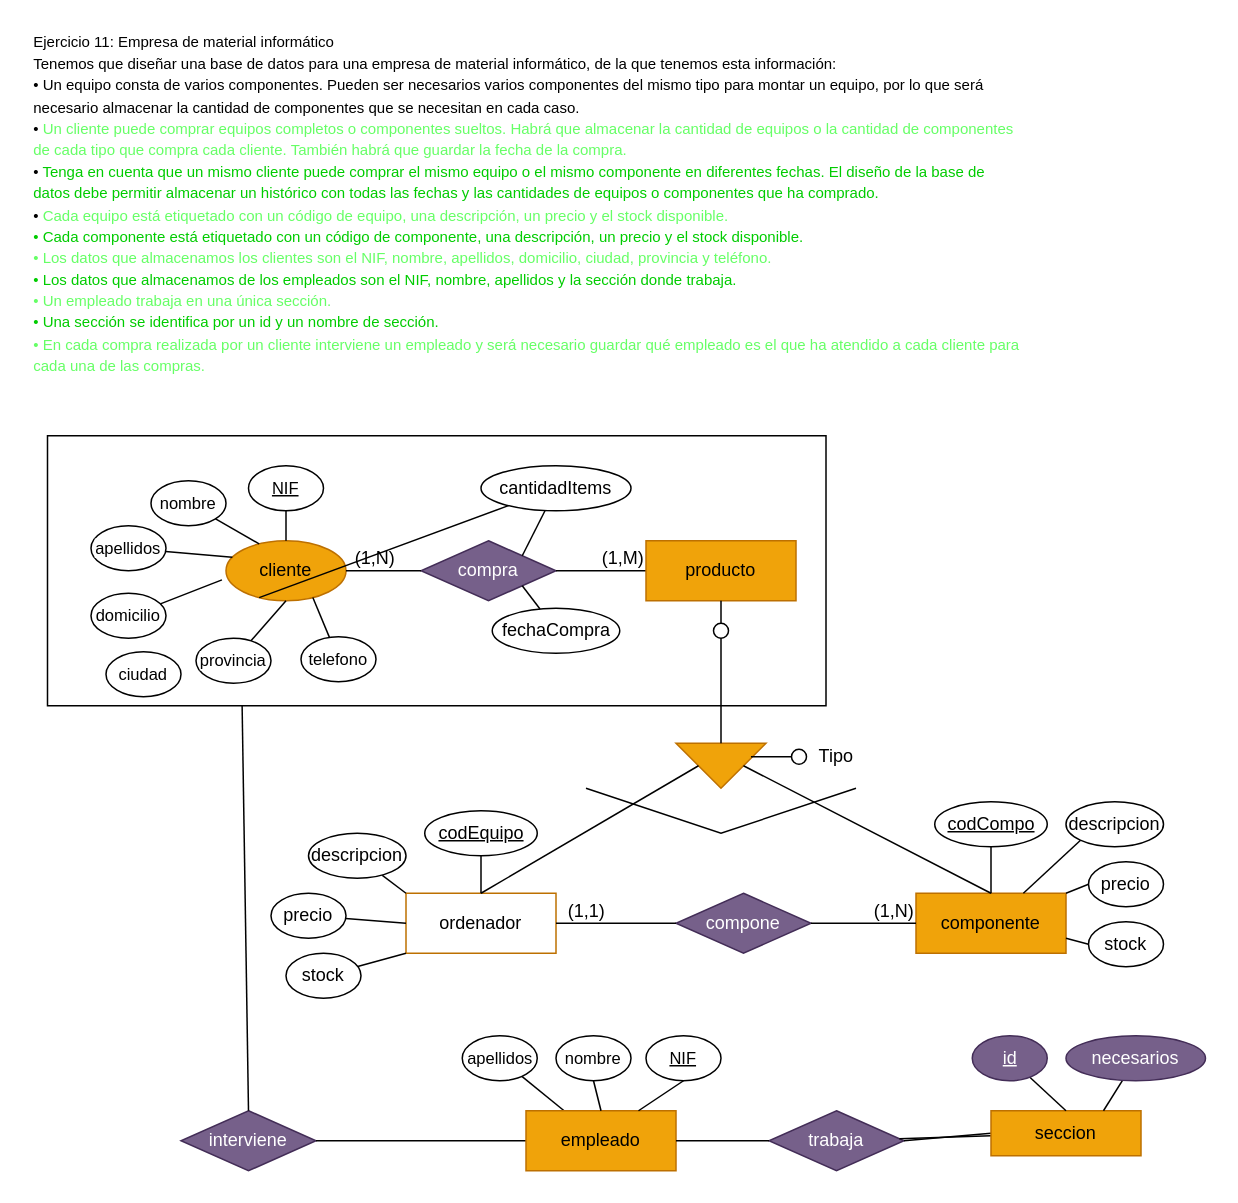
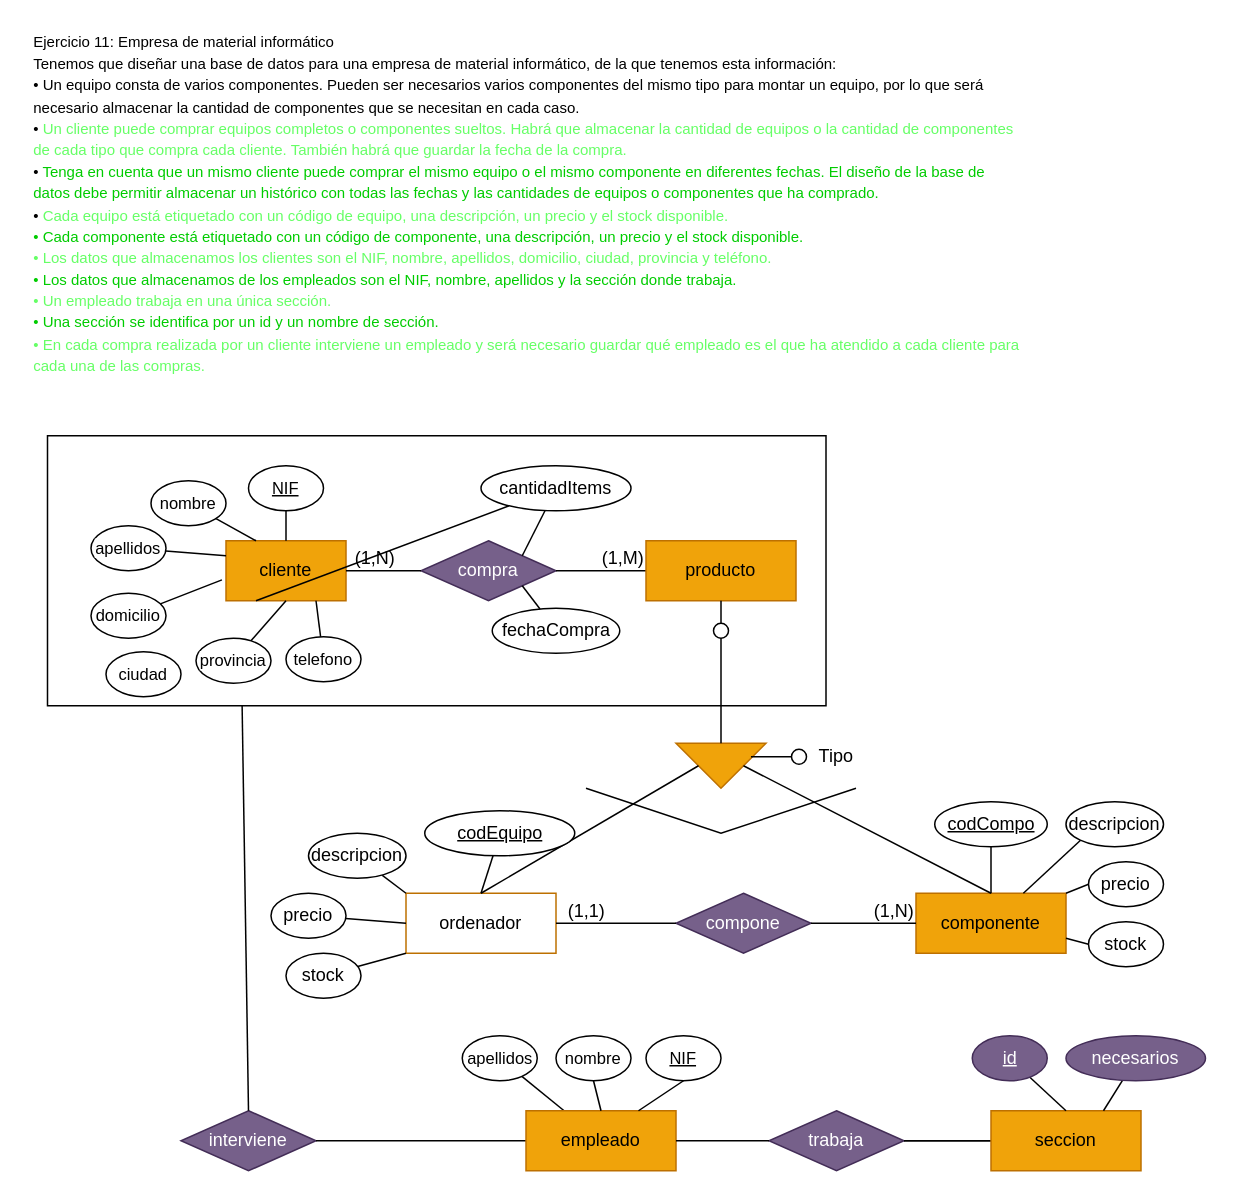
(286, 571) -> (286, 571)
(338, 659) -> (323, 659)
(481, 833) -> (500, 833)
(1066, 1133) -> (1066, 1141)
